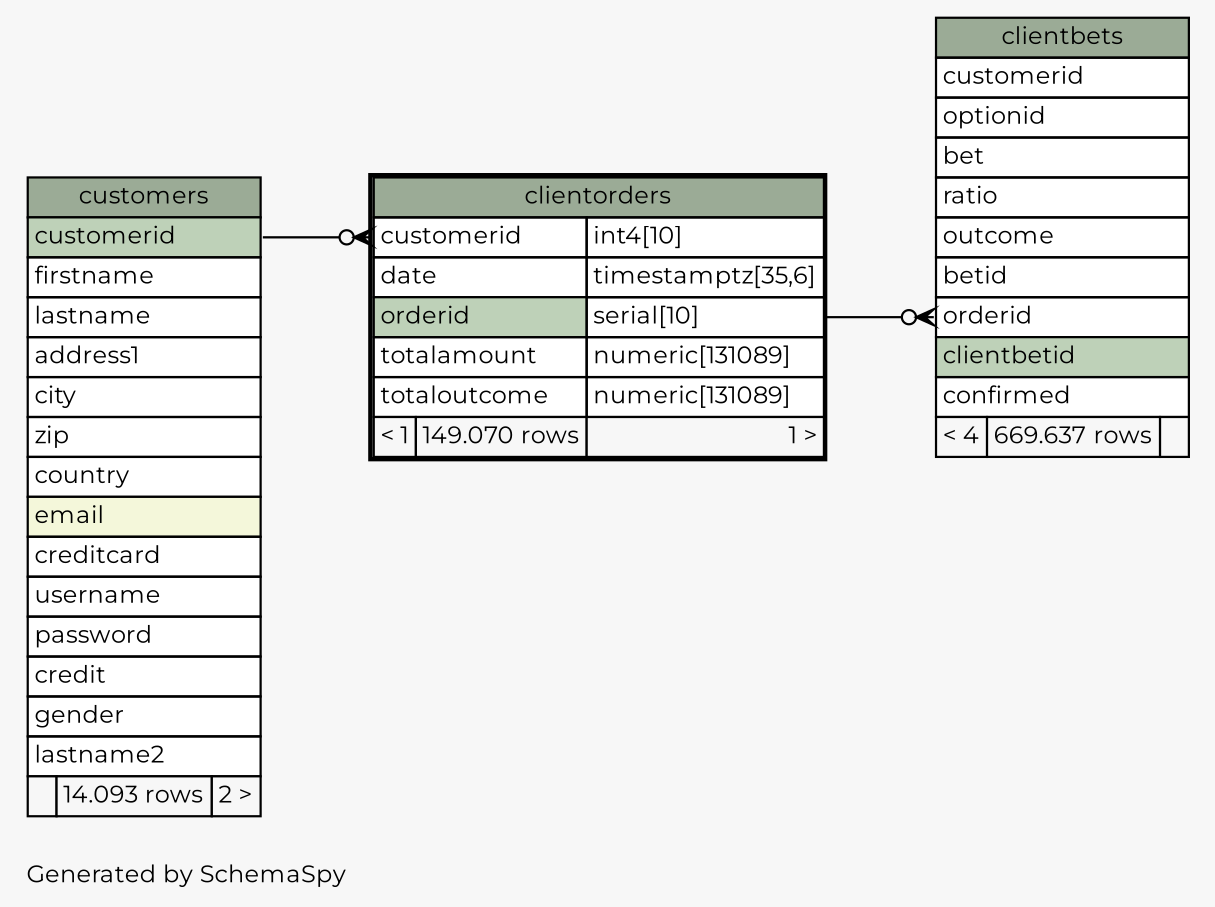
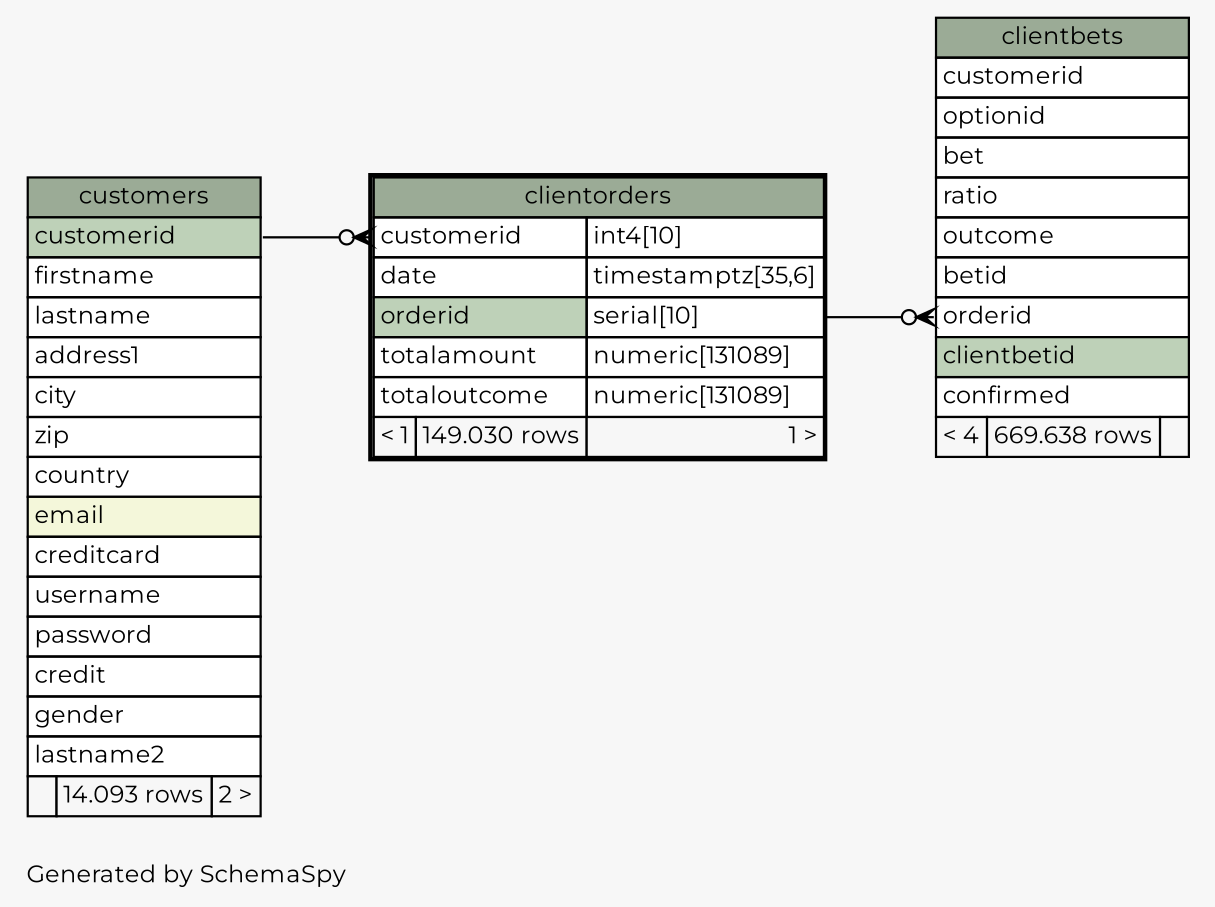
(501, 436) -> (501, 436)
(1074, 436) -> (1074, 436)
